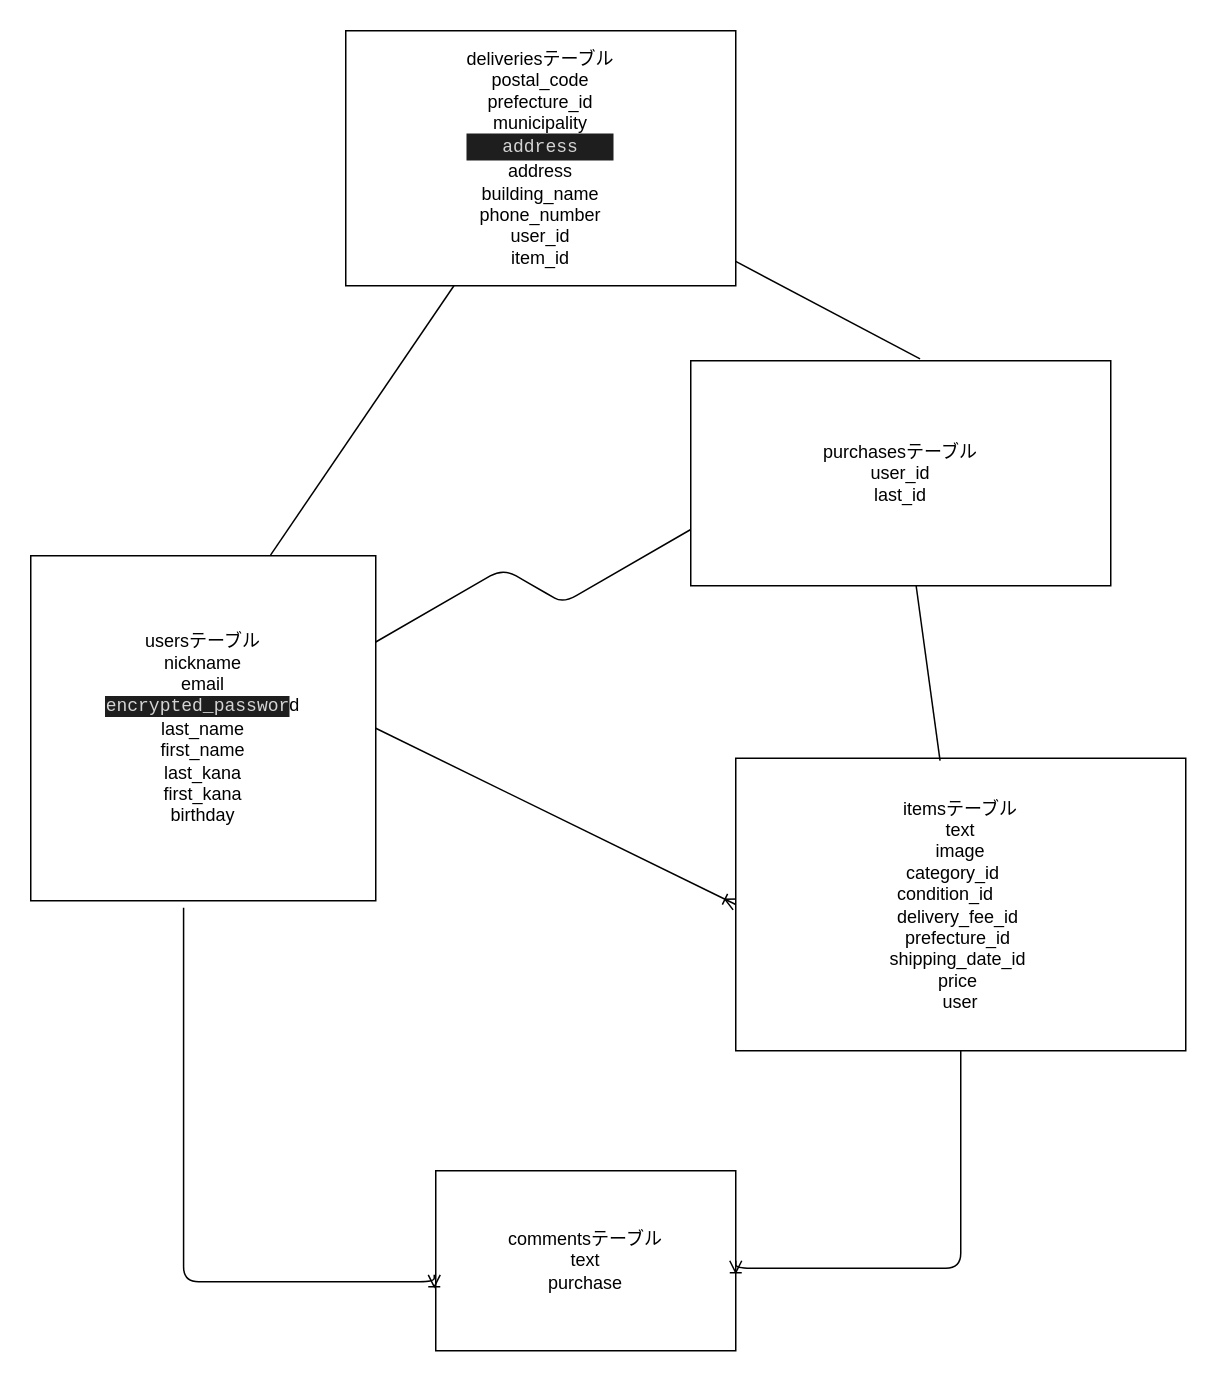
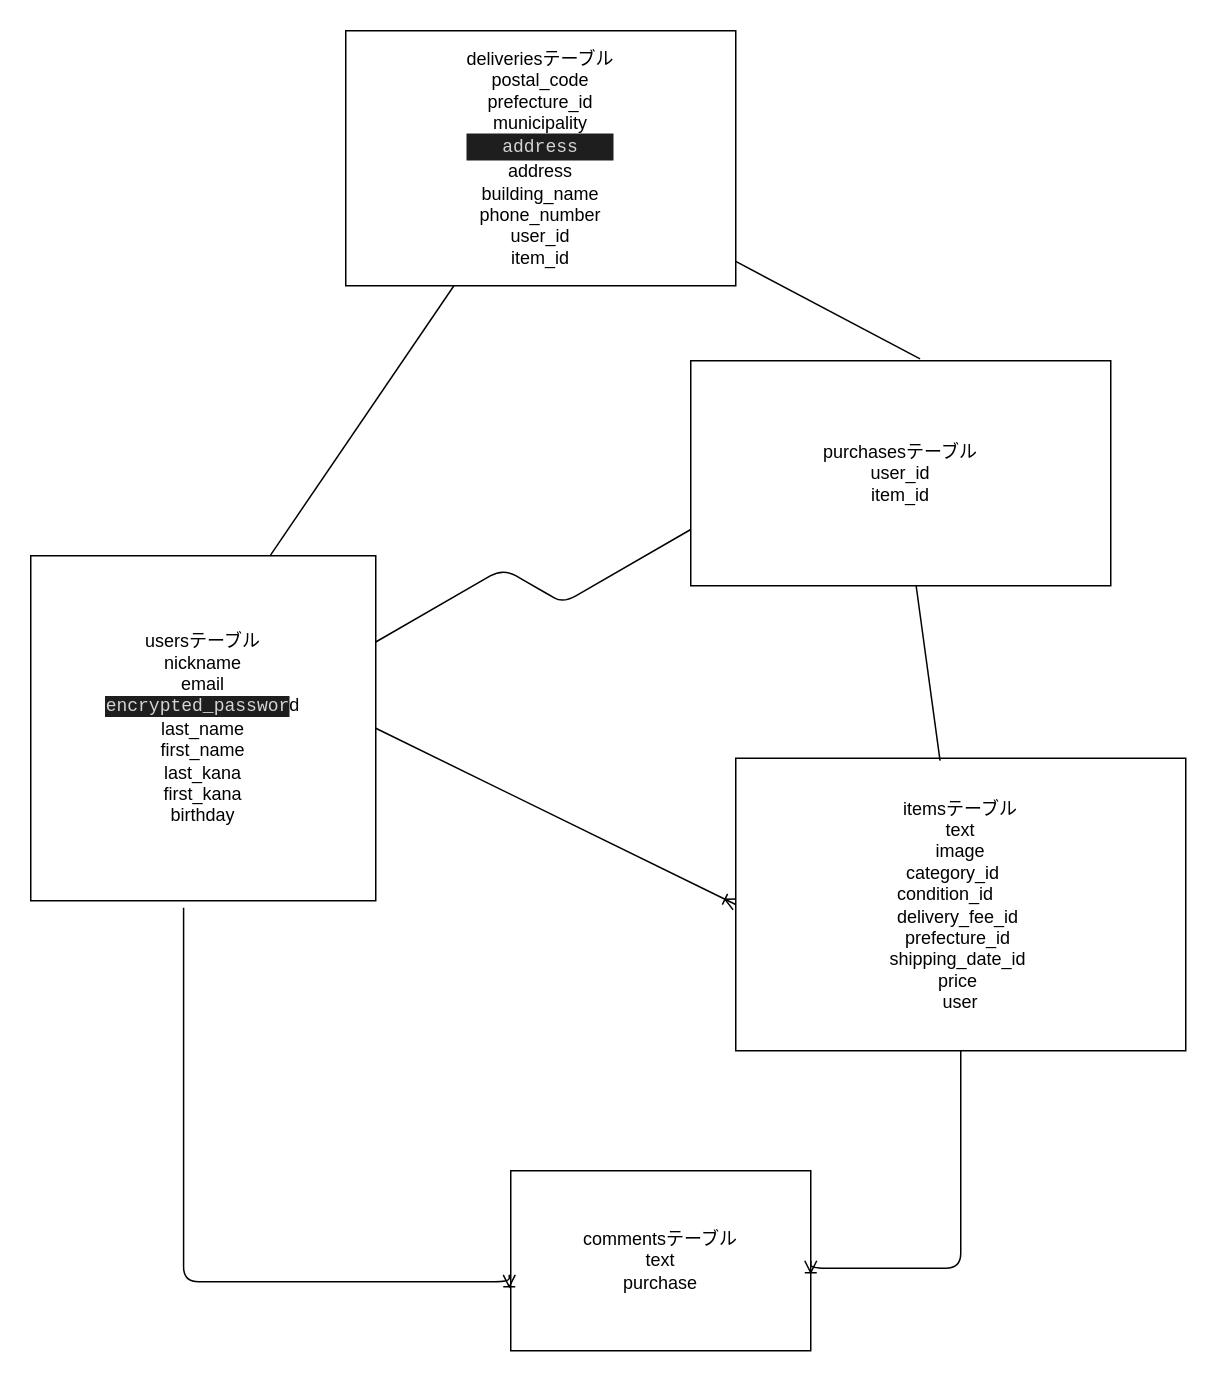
(901, 473) -> (901, 473)
(586, 1261) -> (661, 1261)
